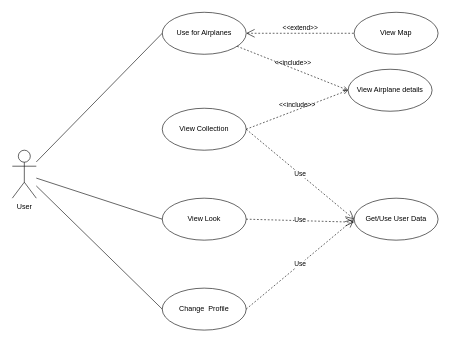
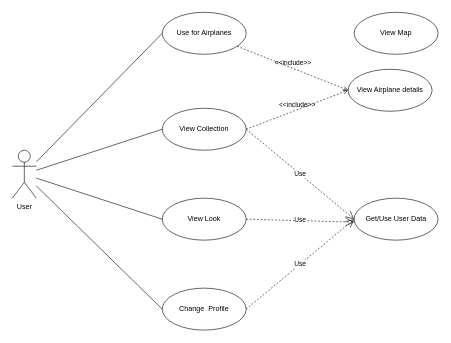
(301, 33) -> none
none -> (99, 150)
